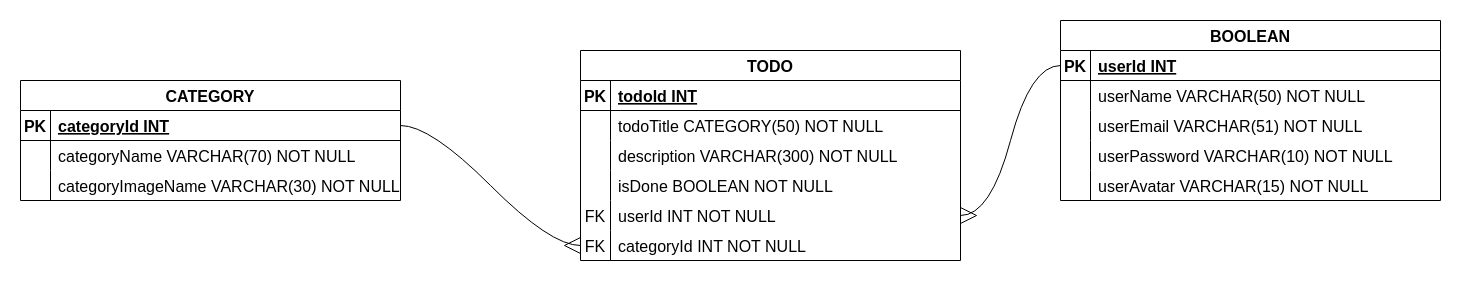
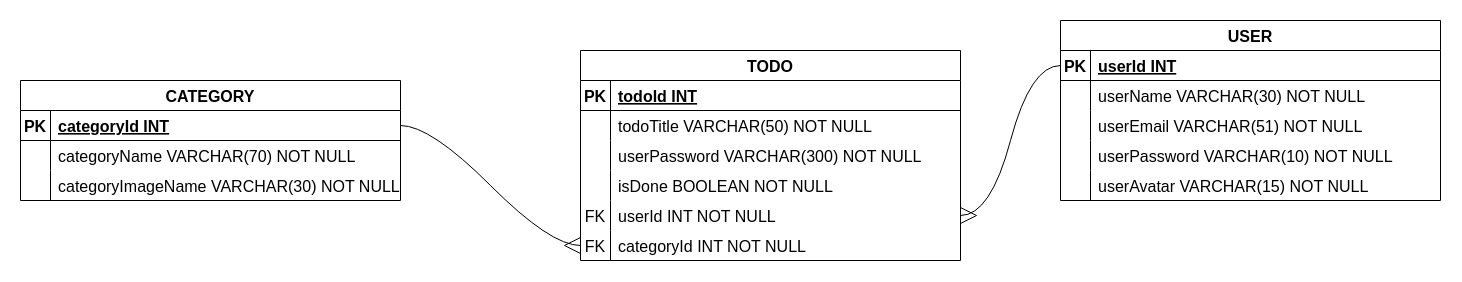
(1250, 37) -> (1250, 37)
(1222, 97) -> (1222, 97)
(746, 127) -> (742, 127)
(758, 157) -> (766, 157)
